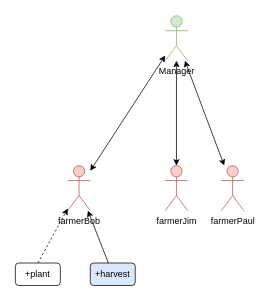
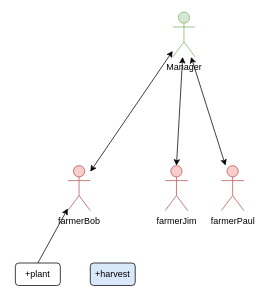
(177, 38) -> (184, 34)
(51, 238) -> (51, 238)
(99, 239) -> none
